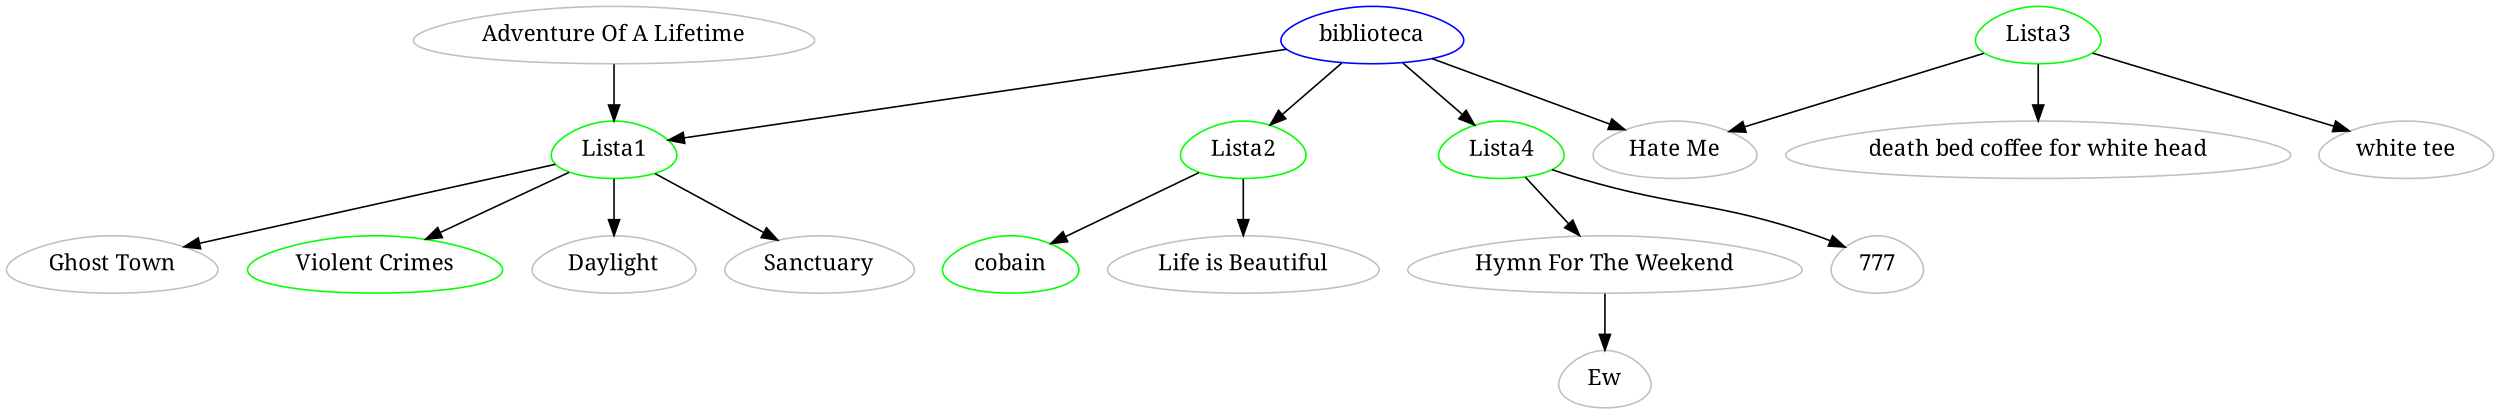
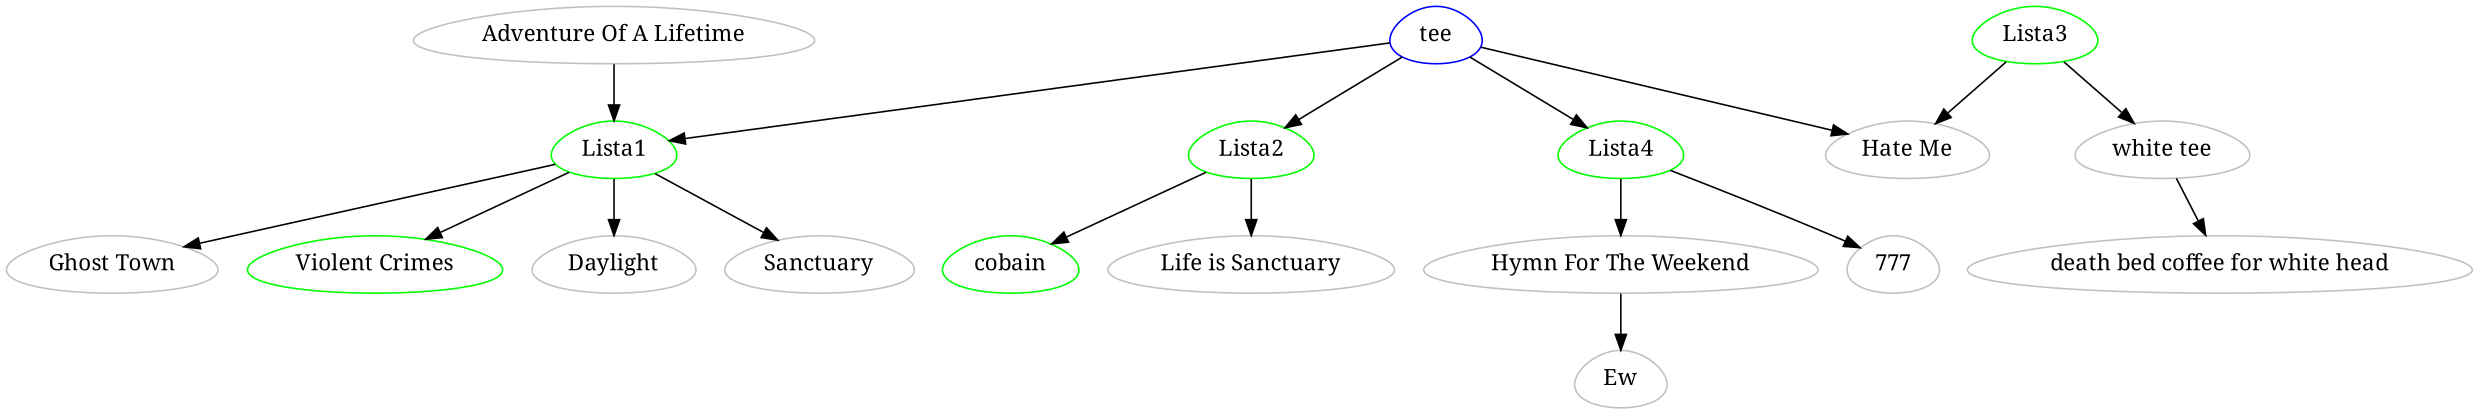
(1372, 35) -> (1436, 35)
(2038, 85) -> (2187, 200)
(1243, 264) -> (1251, 264)
